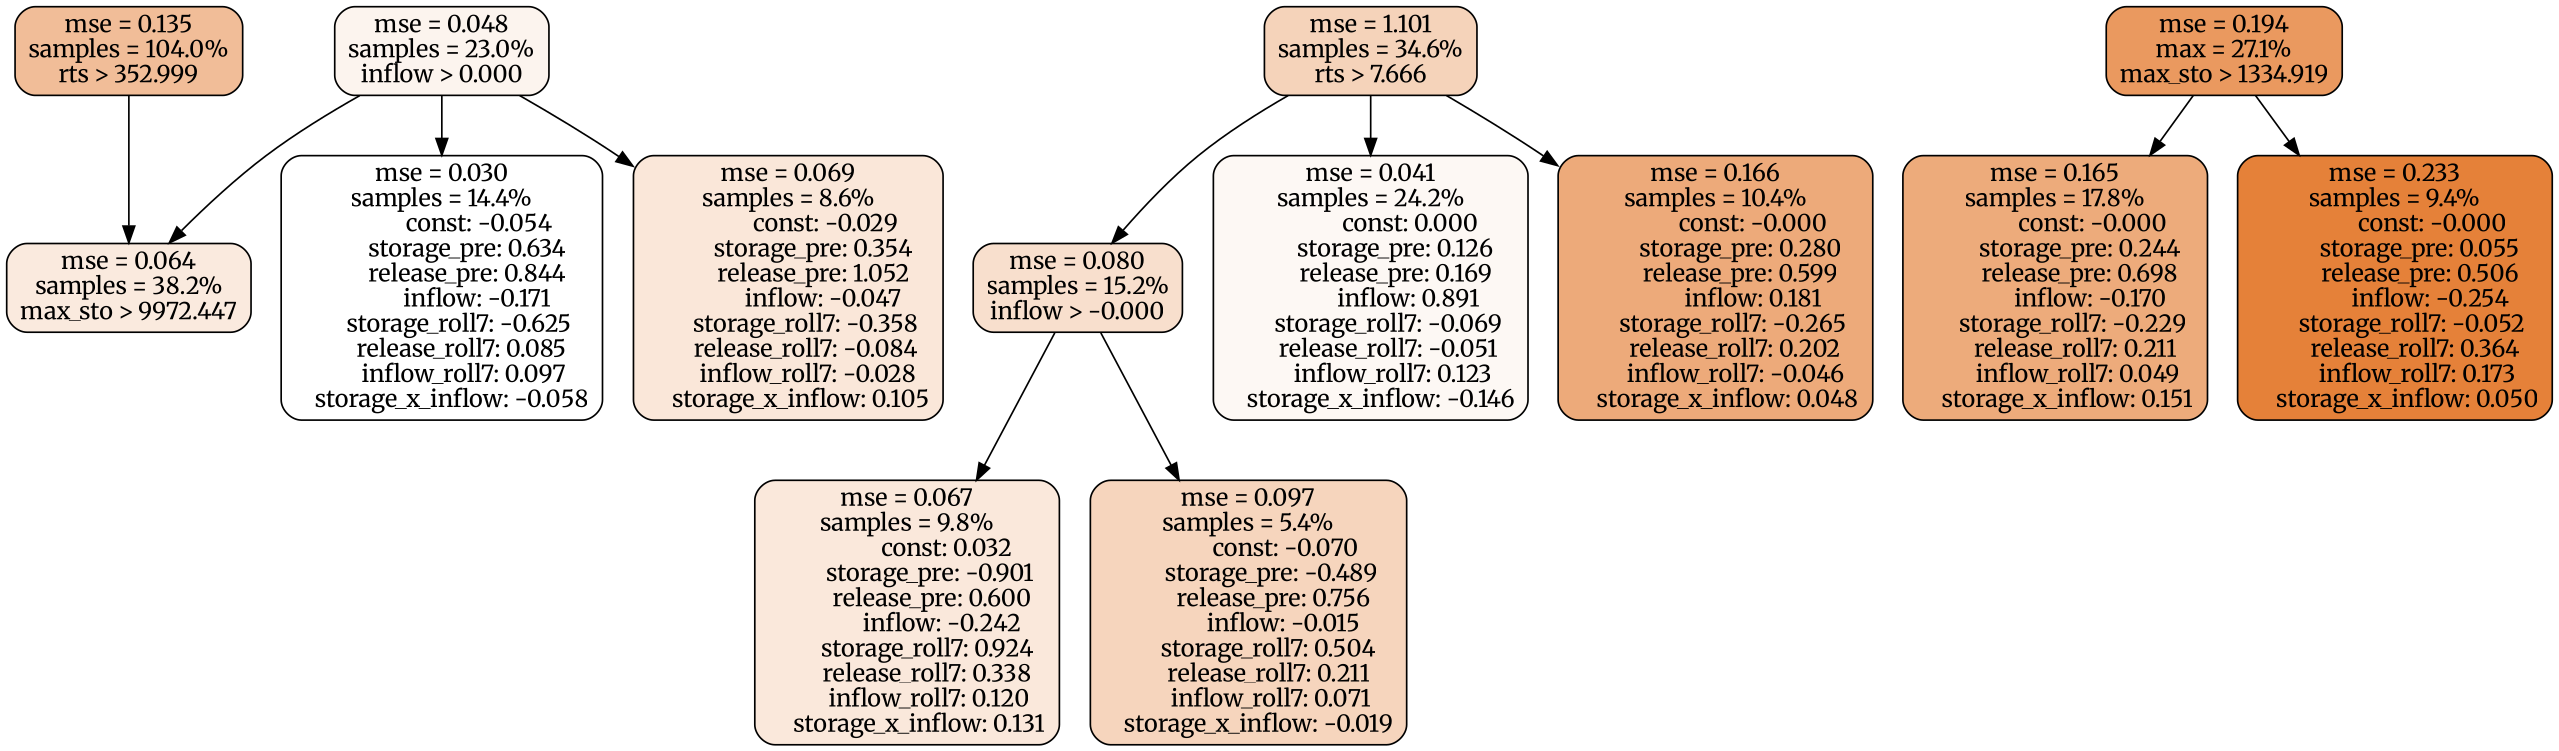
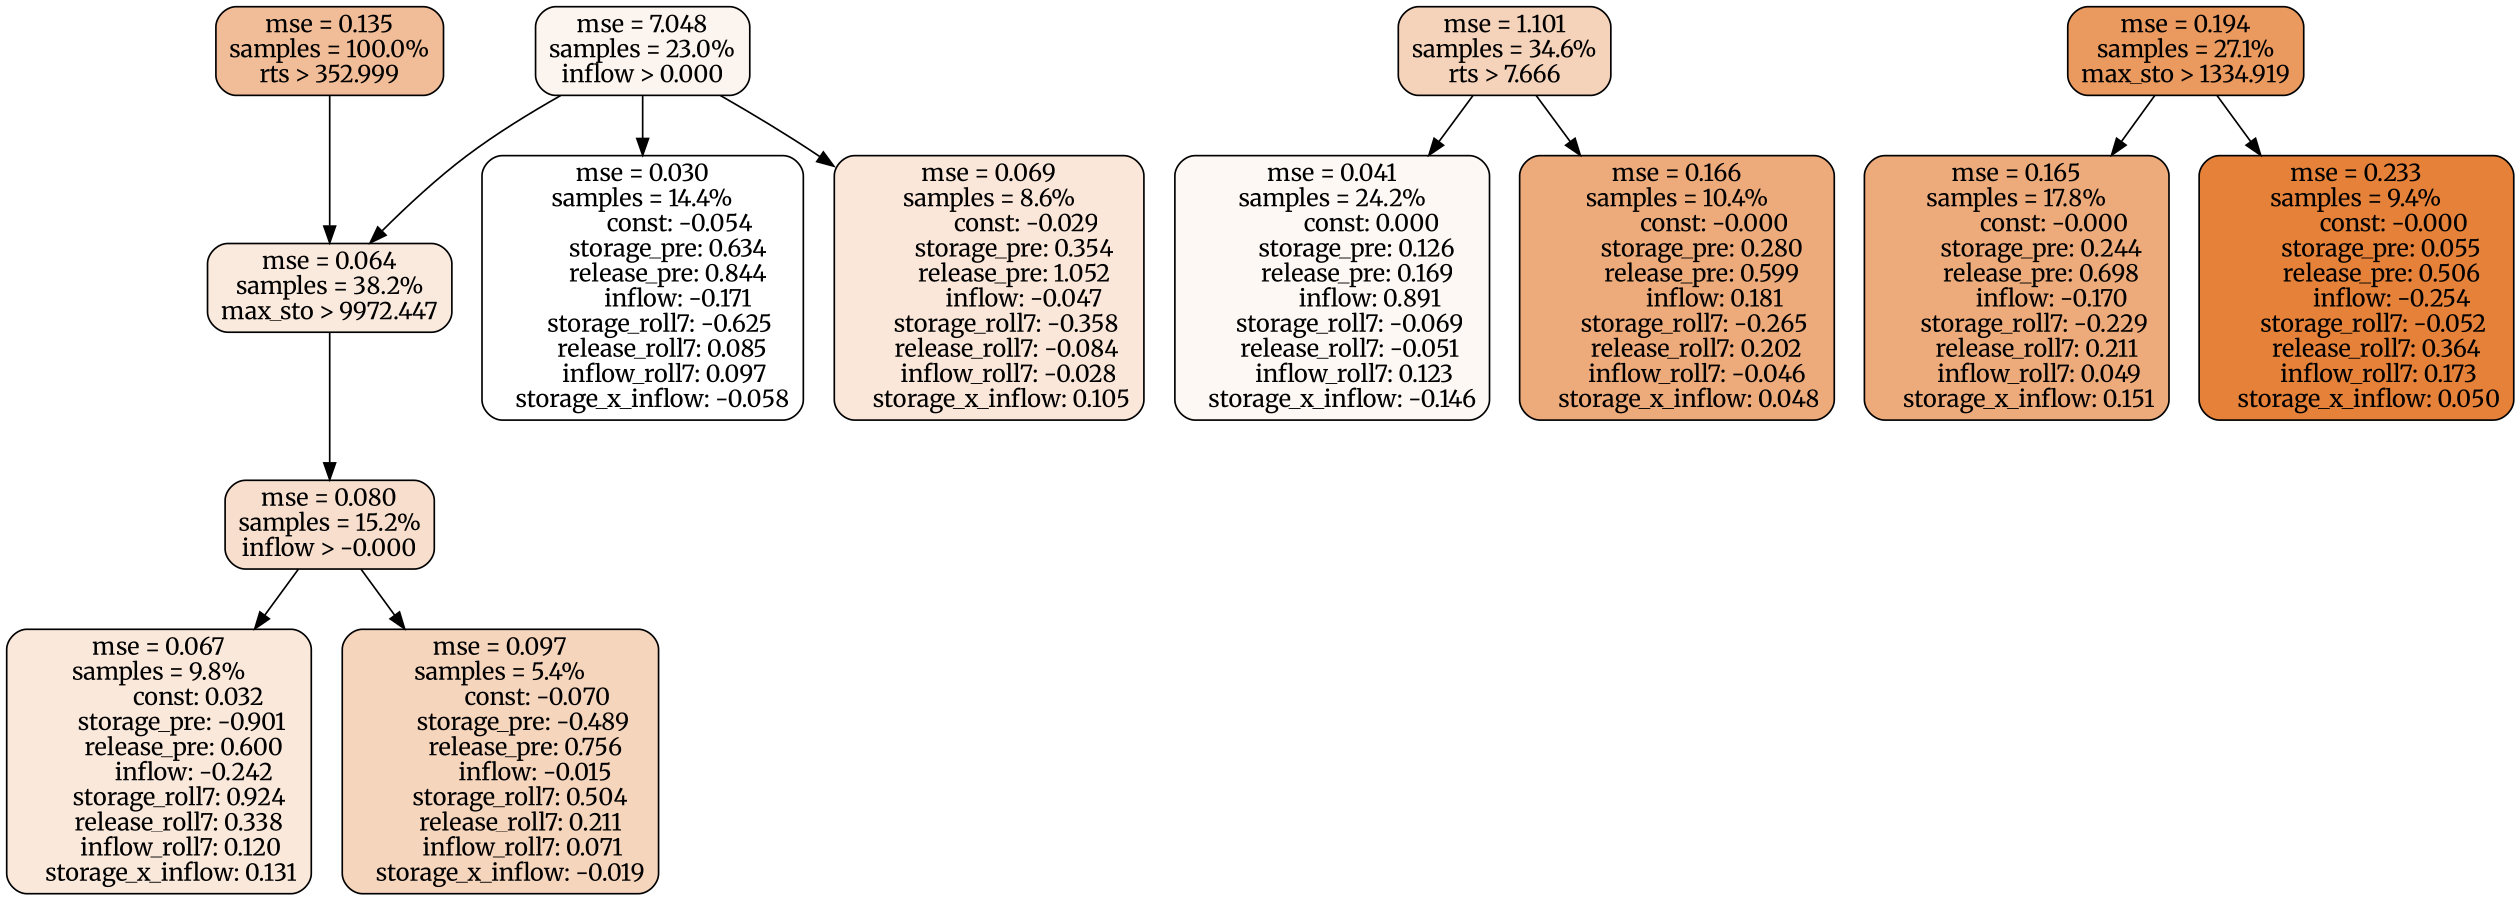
(129, 51) -> (330, 51)
(442, 51) -> (643, 51)
(2224, 51) -> (2186, 51)
(1199, 155) -> (330, 397)
